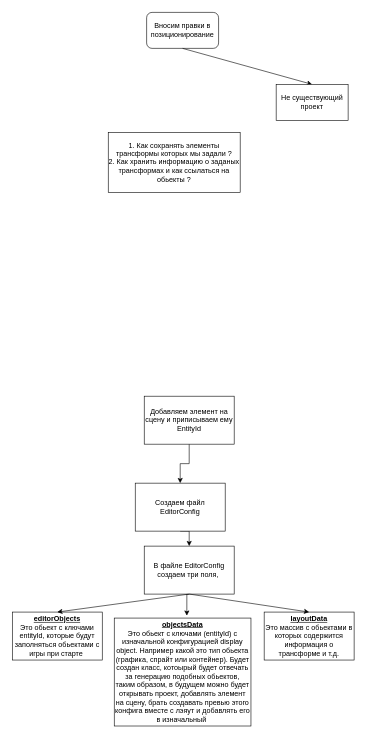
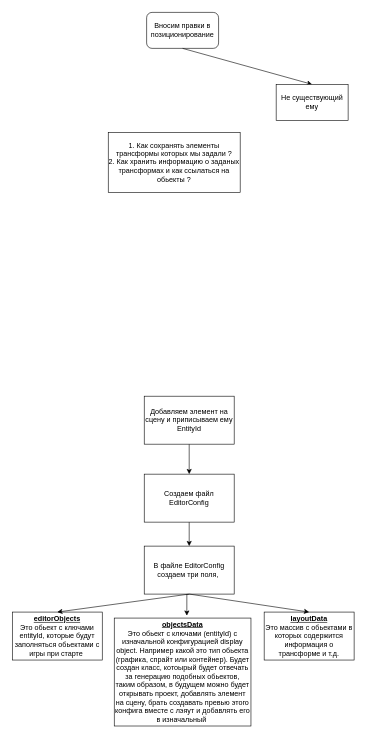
(312, 102) -> (312, 102)
(180, 507) -> (189, 498)
